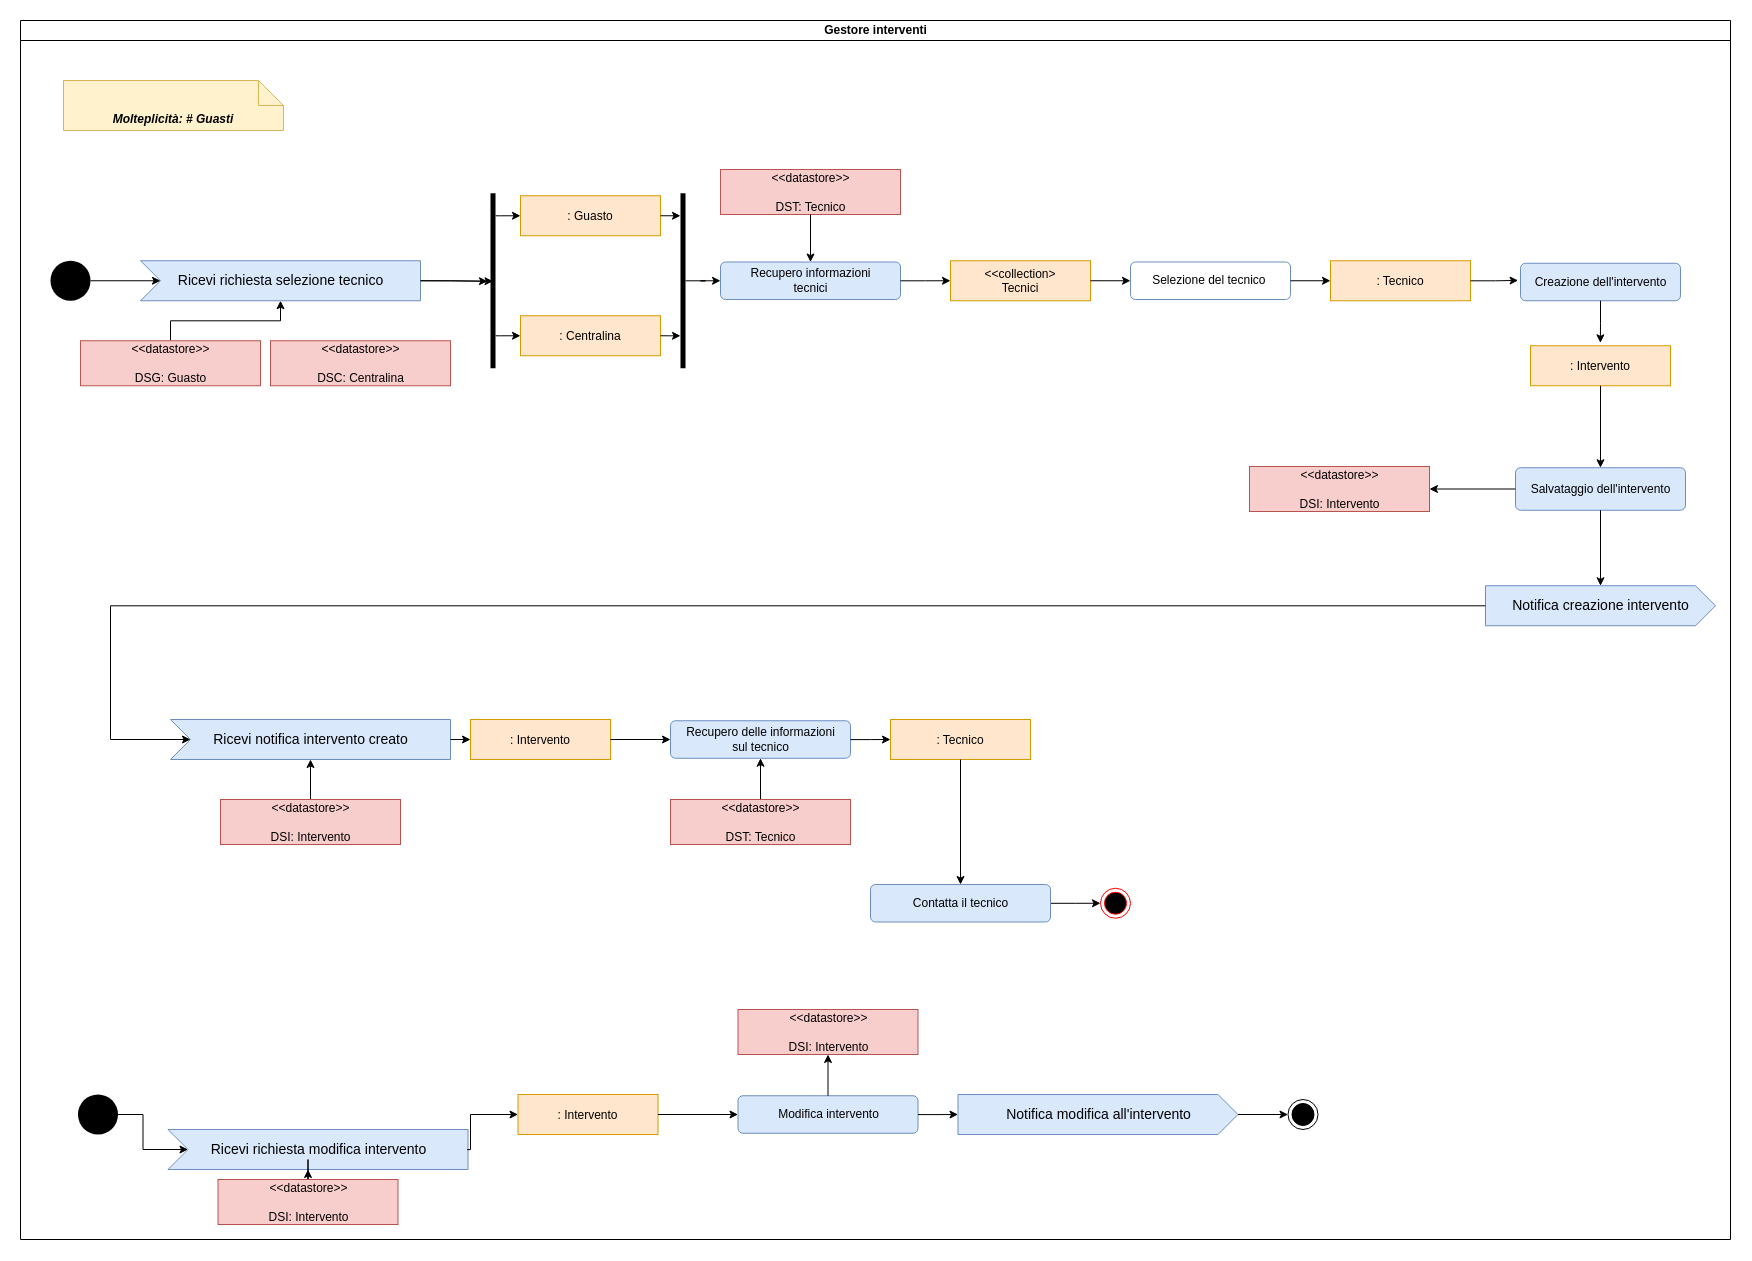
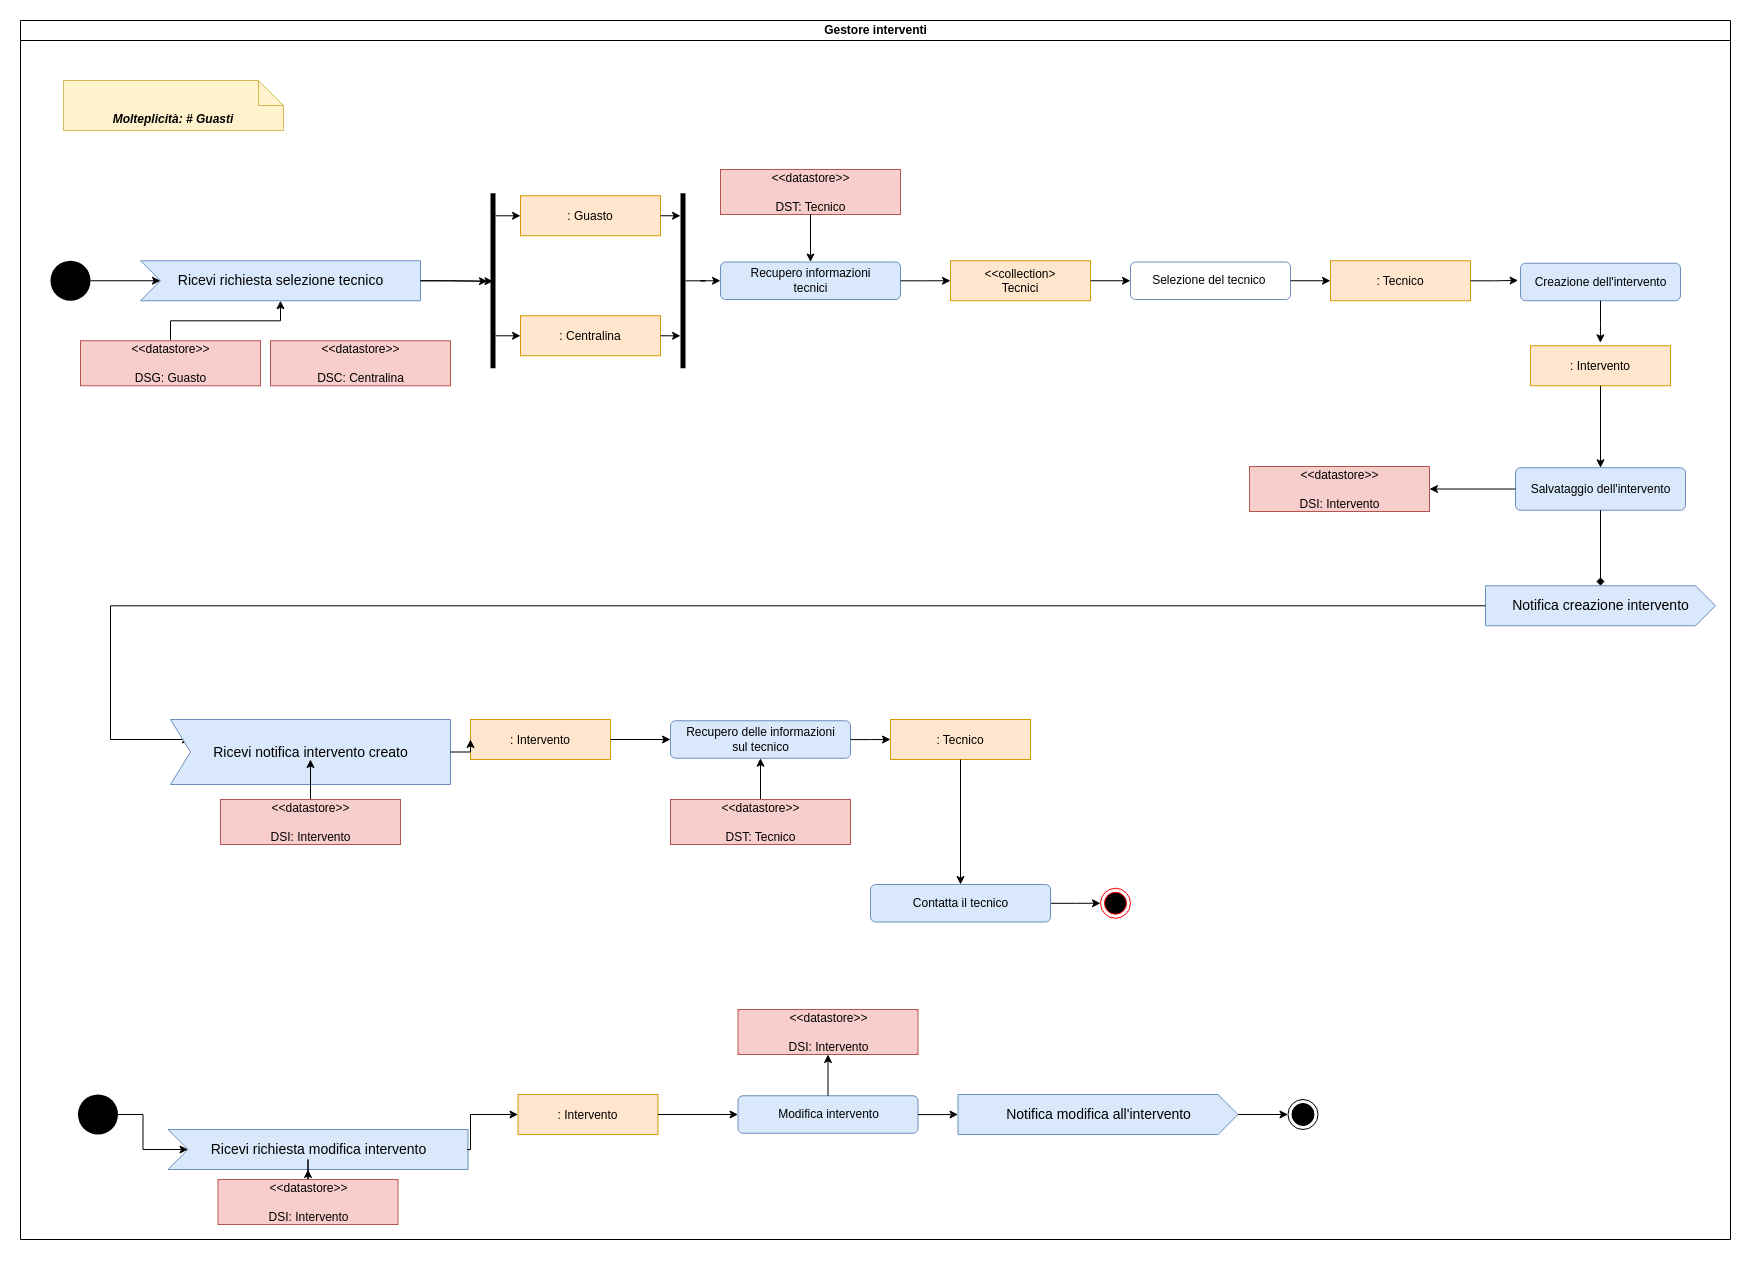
(1601, 577) -> (1601, 577)
(311, 740) -> (311, 752)
